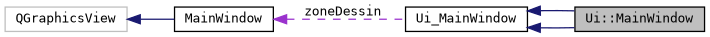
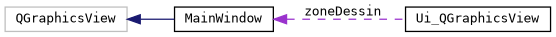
(466, 19) -> (478, 19)
(640, 19) -> none
